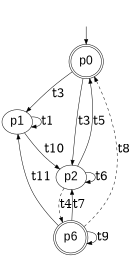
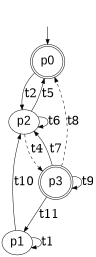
(50, 89) -> none
(84, 122) -> (31, 94)
(71, 238) -> (56, 182)
